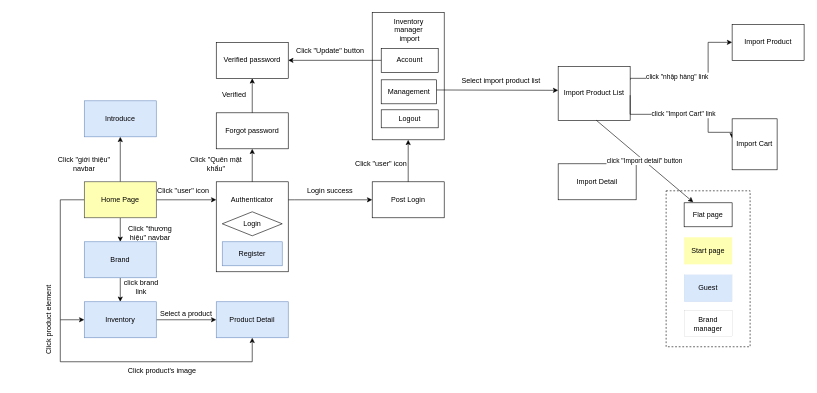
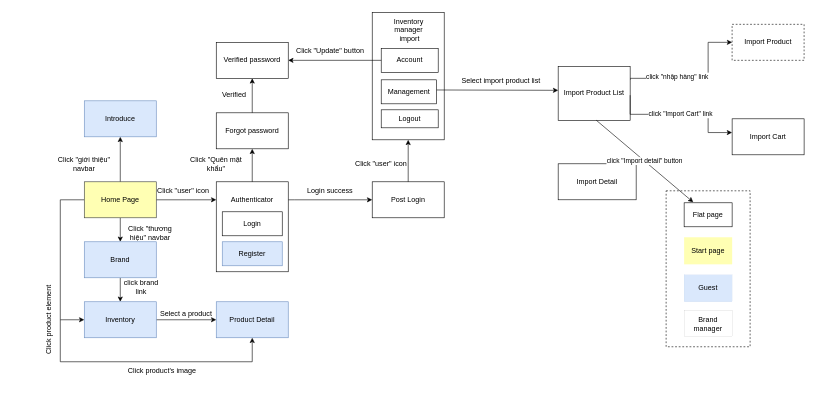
(768, 42) -> (768, 42)
(755, 144) -> (768, 137)
(252, 224) -> (252, 224)
